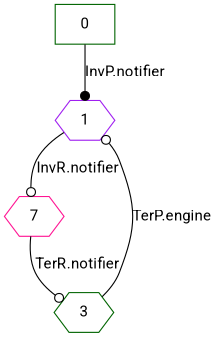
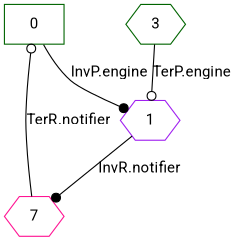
(125, 72) -> (109, 72)
(39, 155) -> (96, 165)
(34, 270) -> (26, 125)
